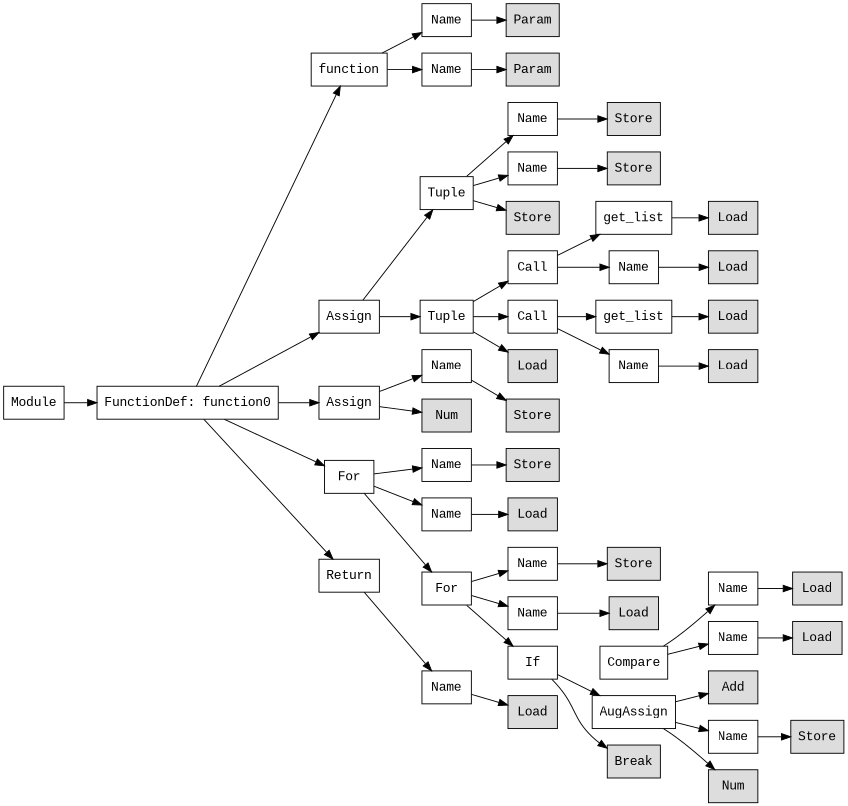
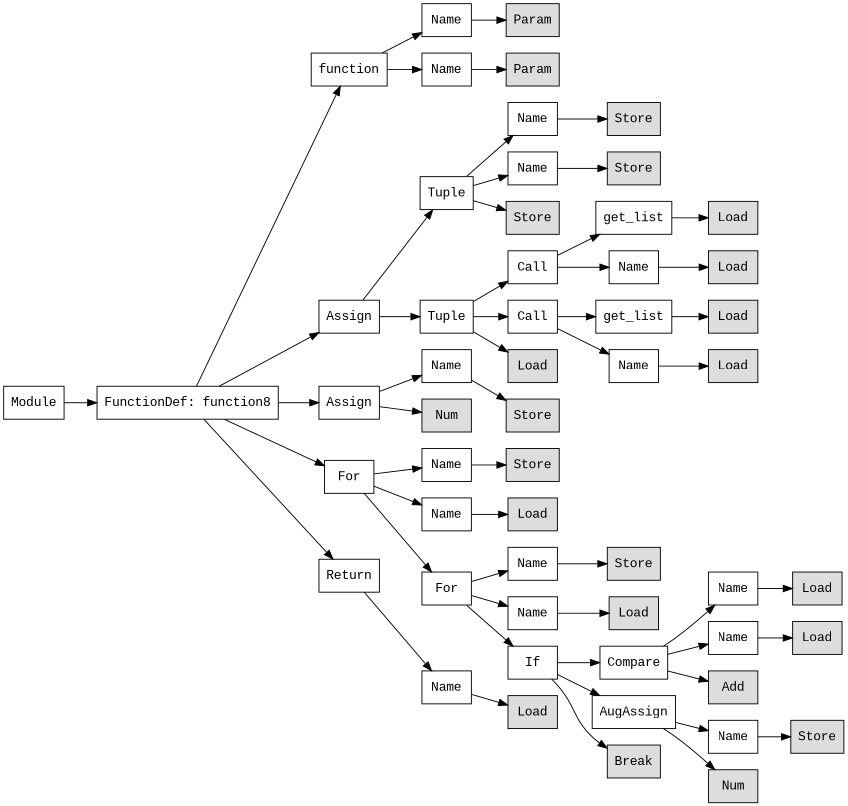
(188, 403) -> (188, 403)
none -> (574, 663)
(687, 699) -> (683, 675)
